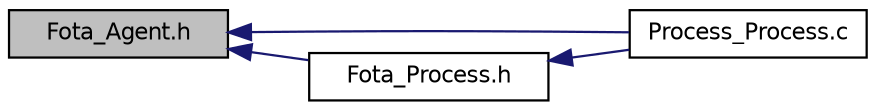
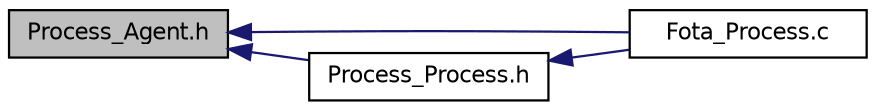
(118, 34) -> (118, 34)
(748, 34) -> (748, 34)
(429, 77) -> (429, 77)
